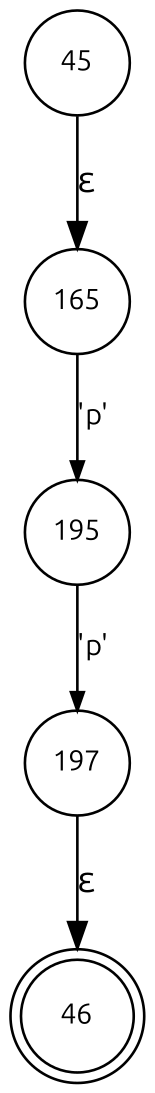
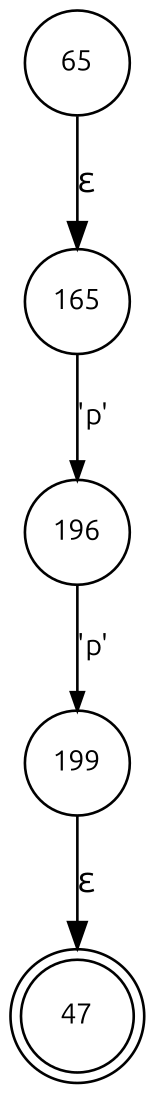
(77, 63) -> (77, 63)
(77, 532) -> (77, 532)
(77, 763) -> (77, 763)
(77, 1016) -> (77, 1016)
